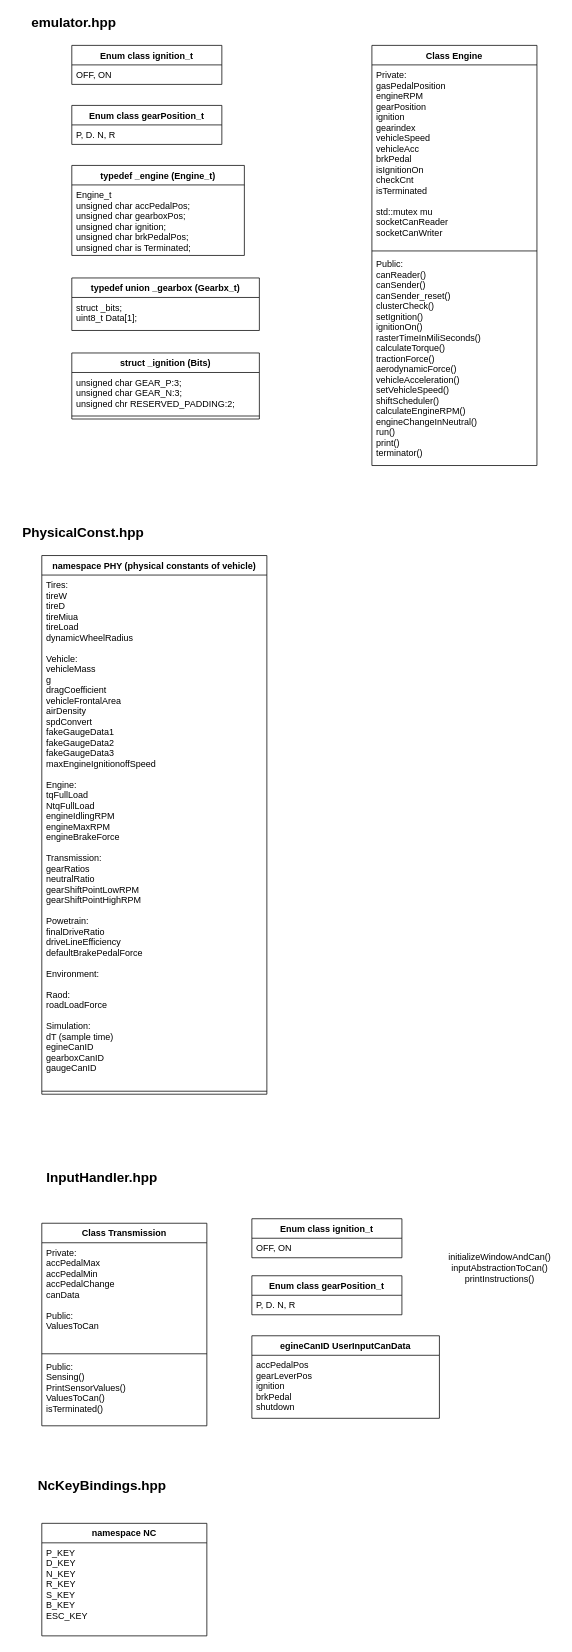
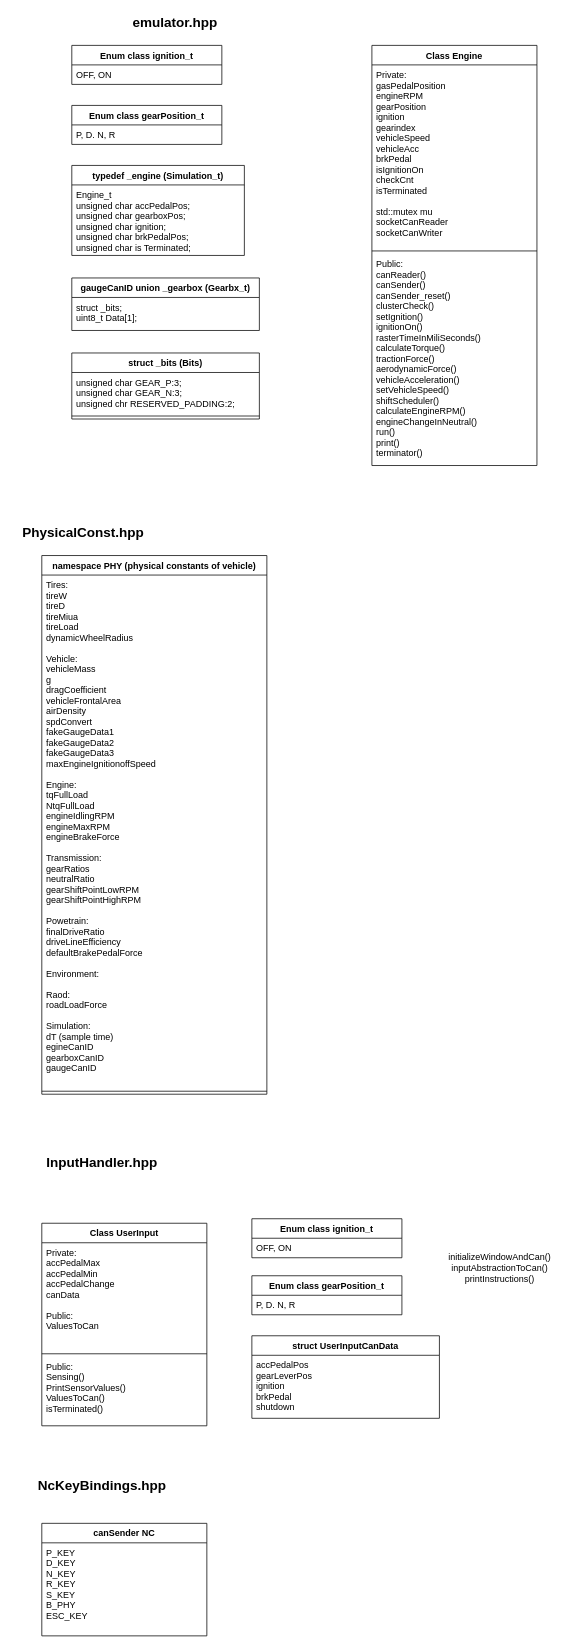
(75, 23) -> (177, 23)
(158, 176) -> (158, 176)
(165, 288) -> (165, 288)
(165, 363) -> (165, 363)
(102, 1178) -> (102, 1163)
(124, 1233) -> (124, 1233)
(345, 1346) -> (345, 1346)
(124, 1533) -> (124, 1533)
(58, 1553) -> (58, 1553)
